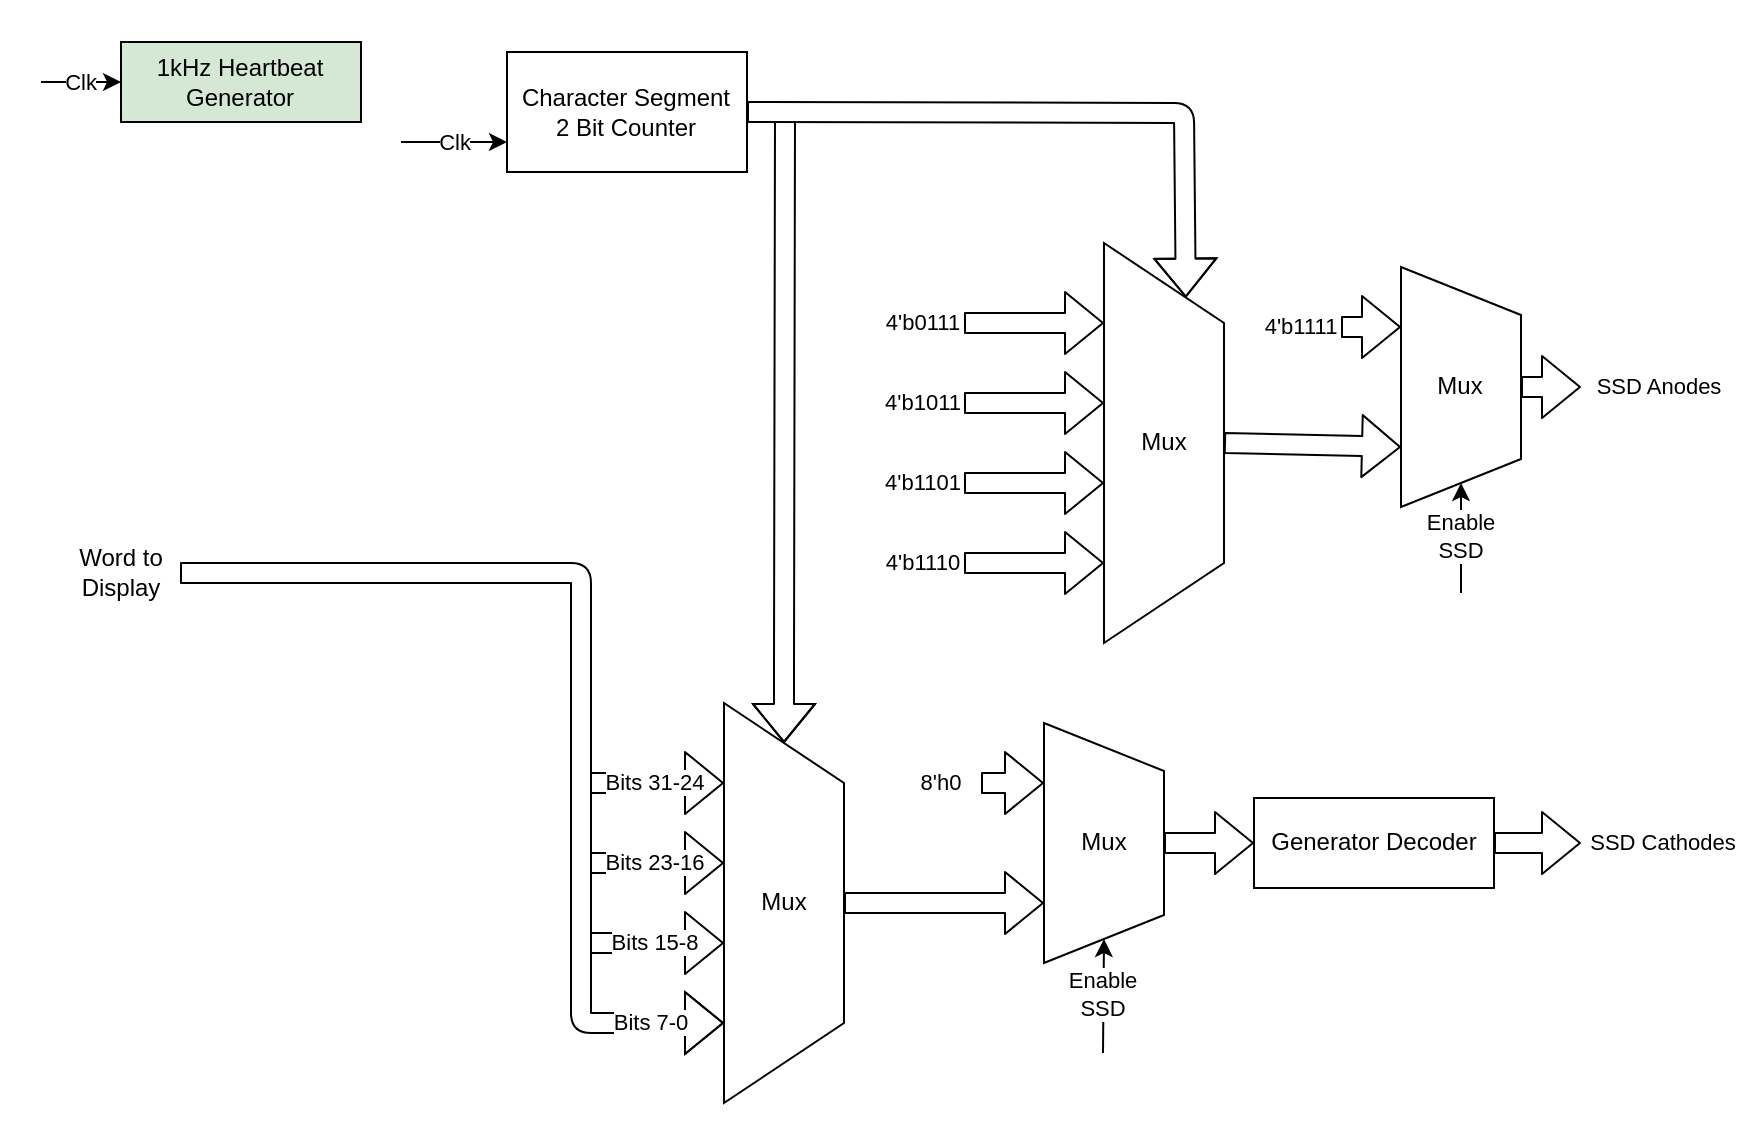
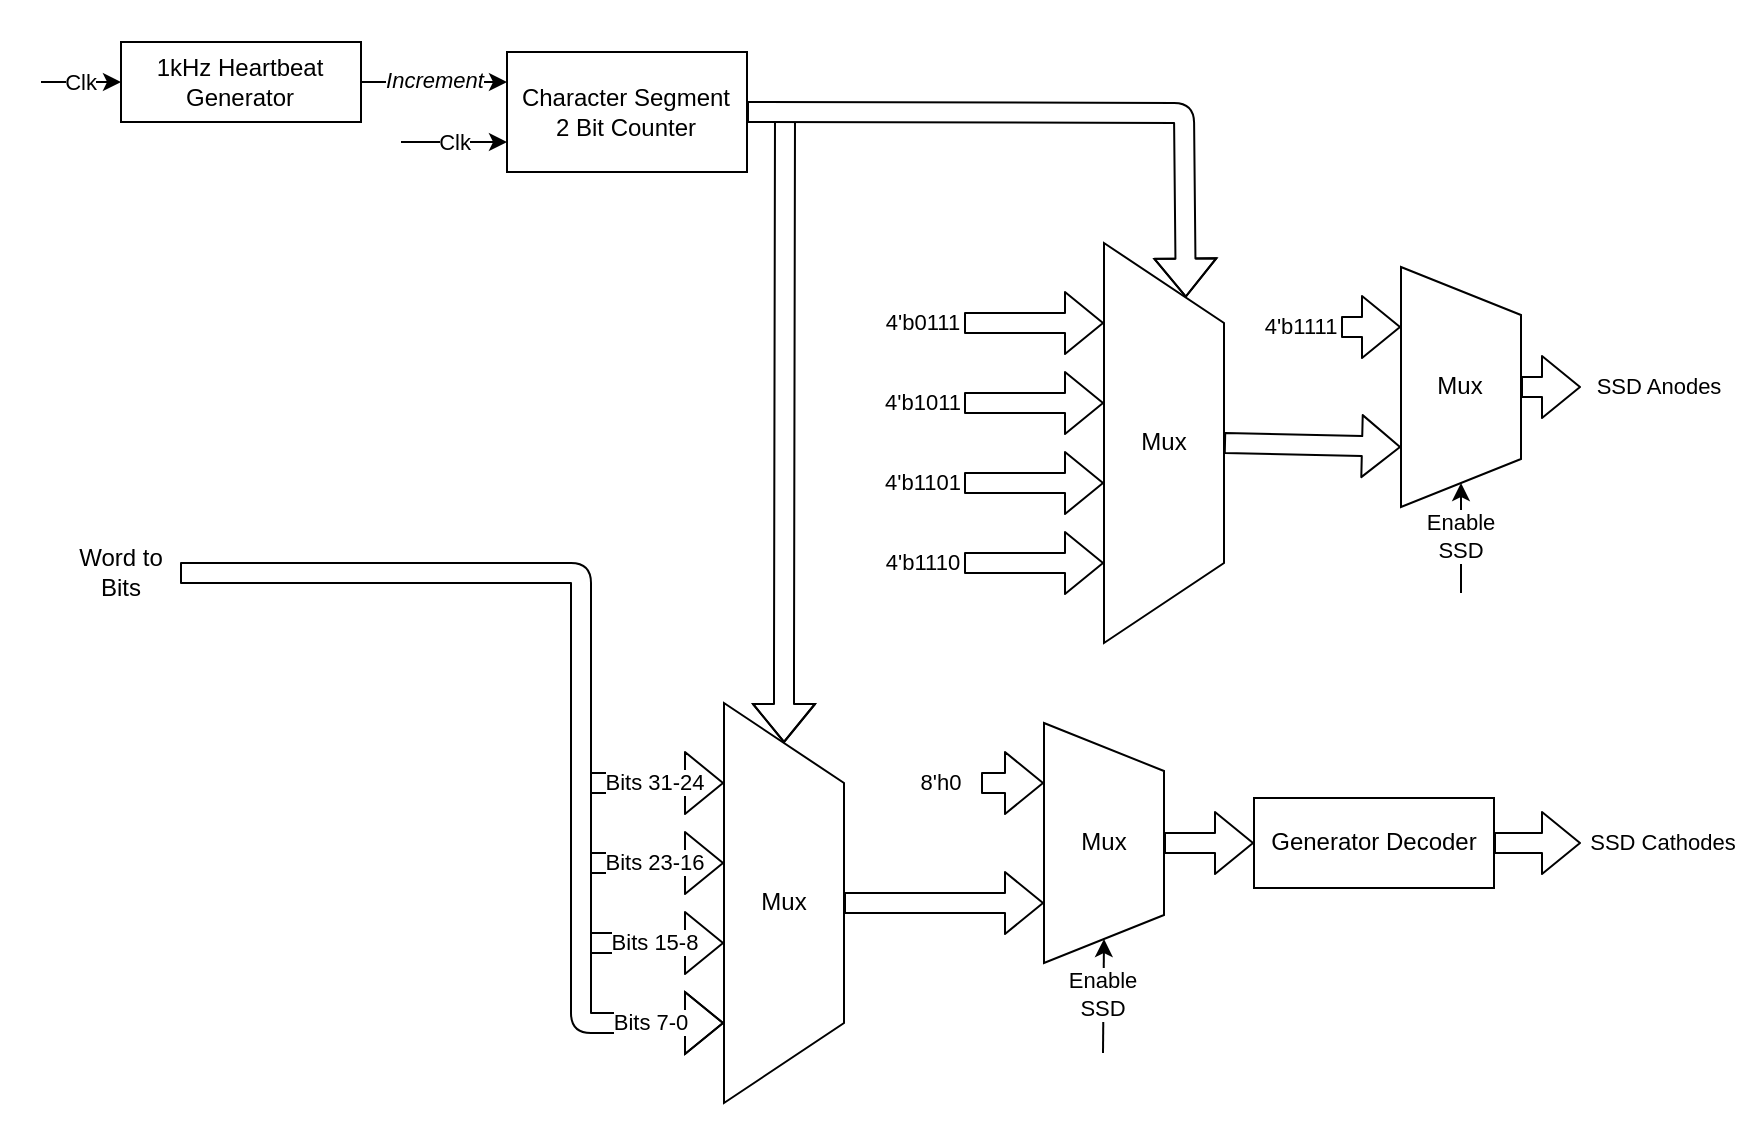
(241, 82) -> (241, 82)
none -> (427, 82)
(122, 573) -> (122, 573)
